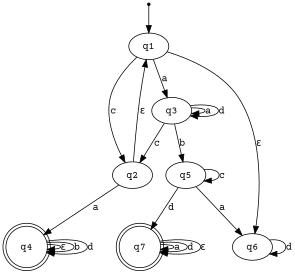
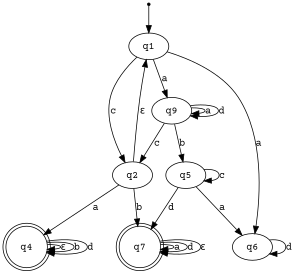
(172, 111) -> (172, 111)
(259, 143) -> (259, 143)
none -> (135, 204)
